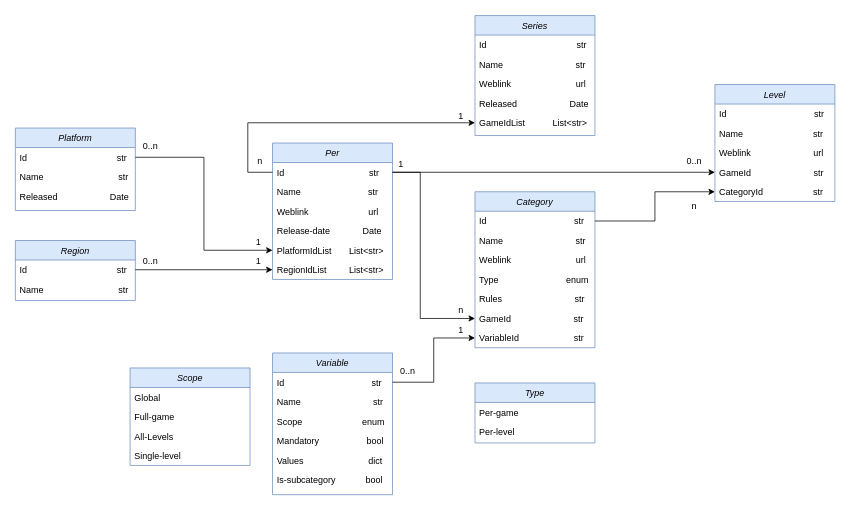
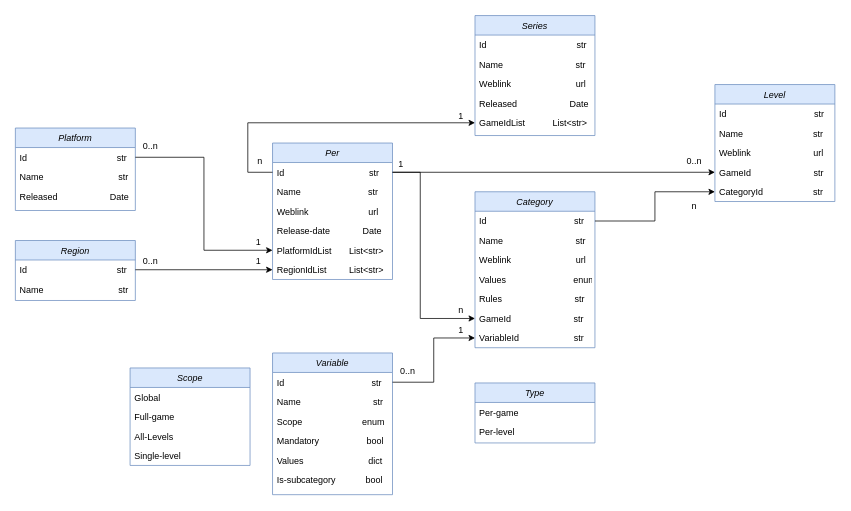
(552, 280) -> (556, 280)
